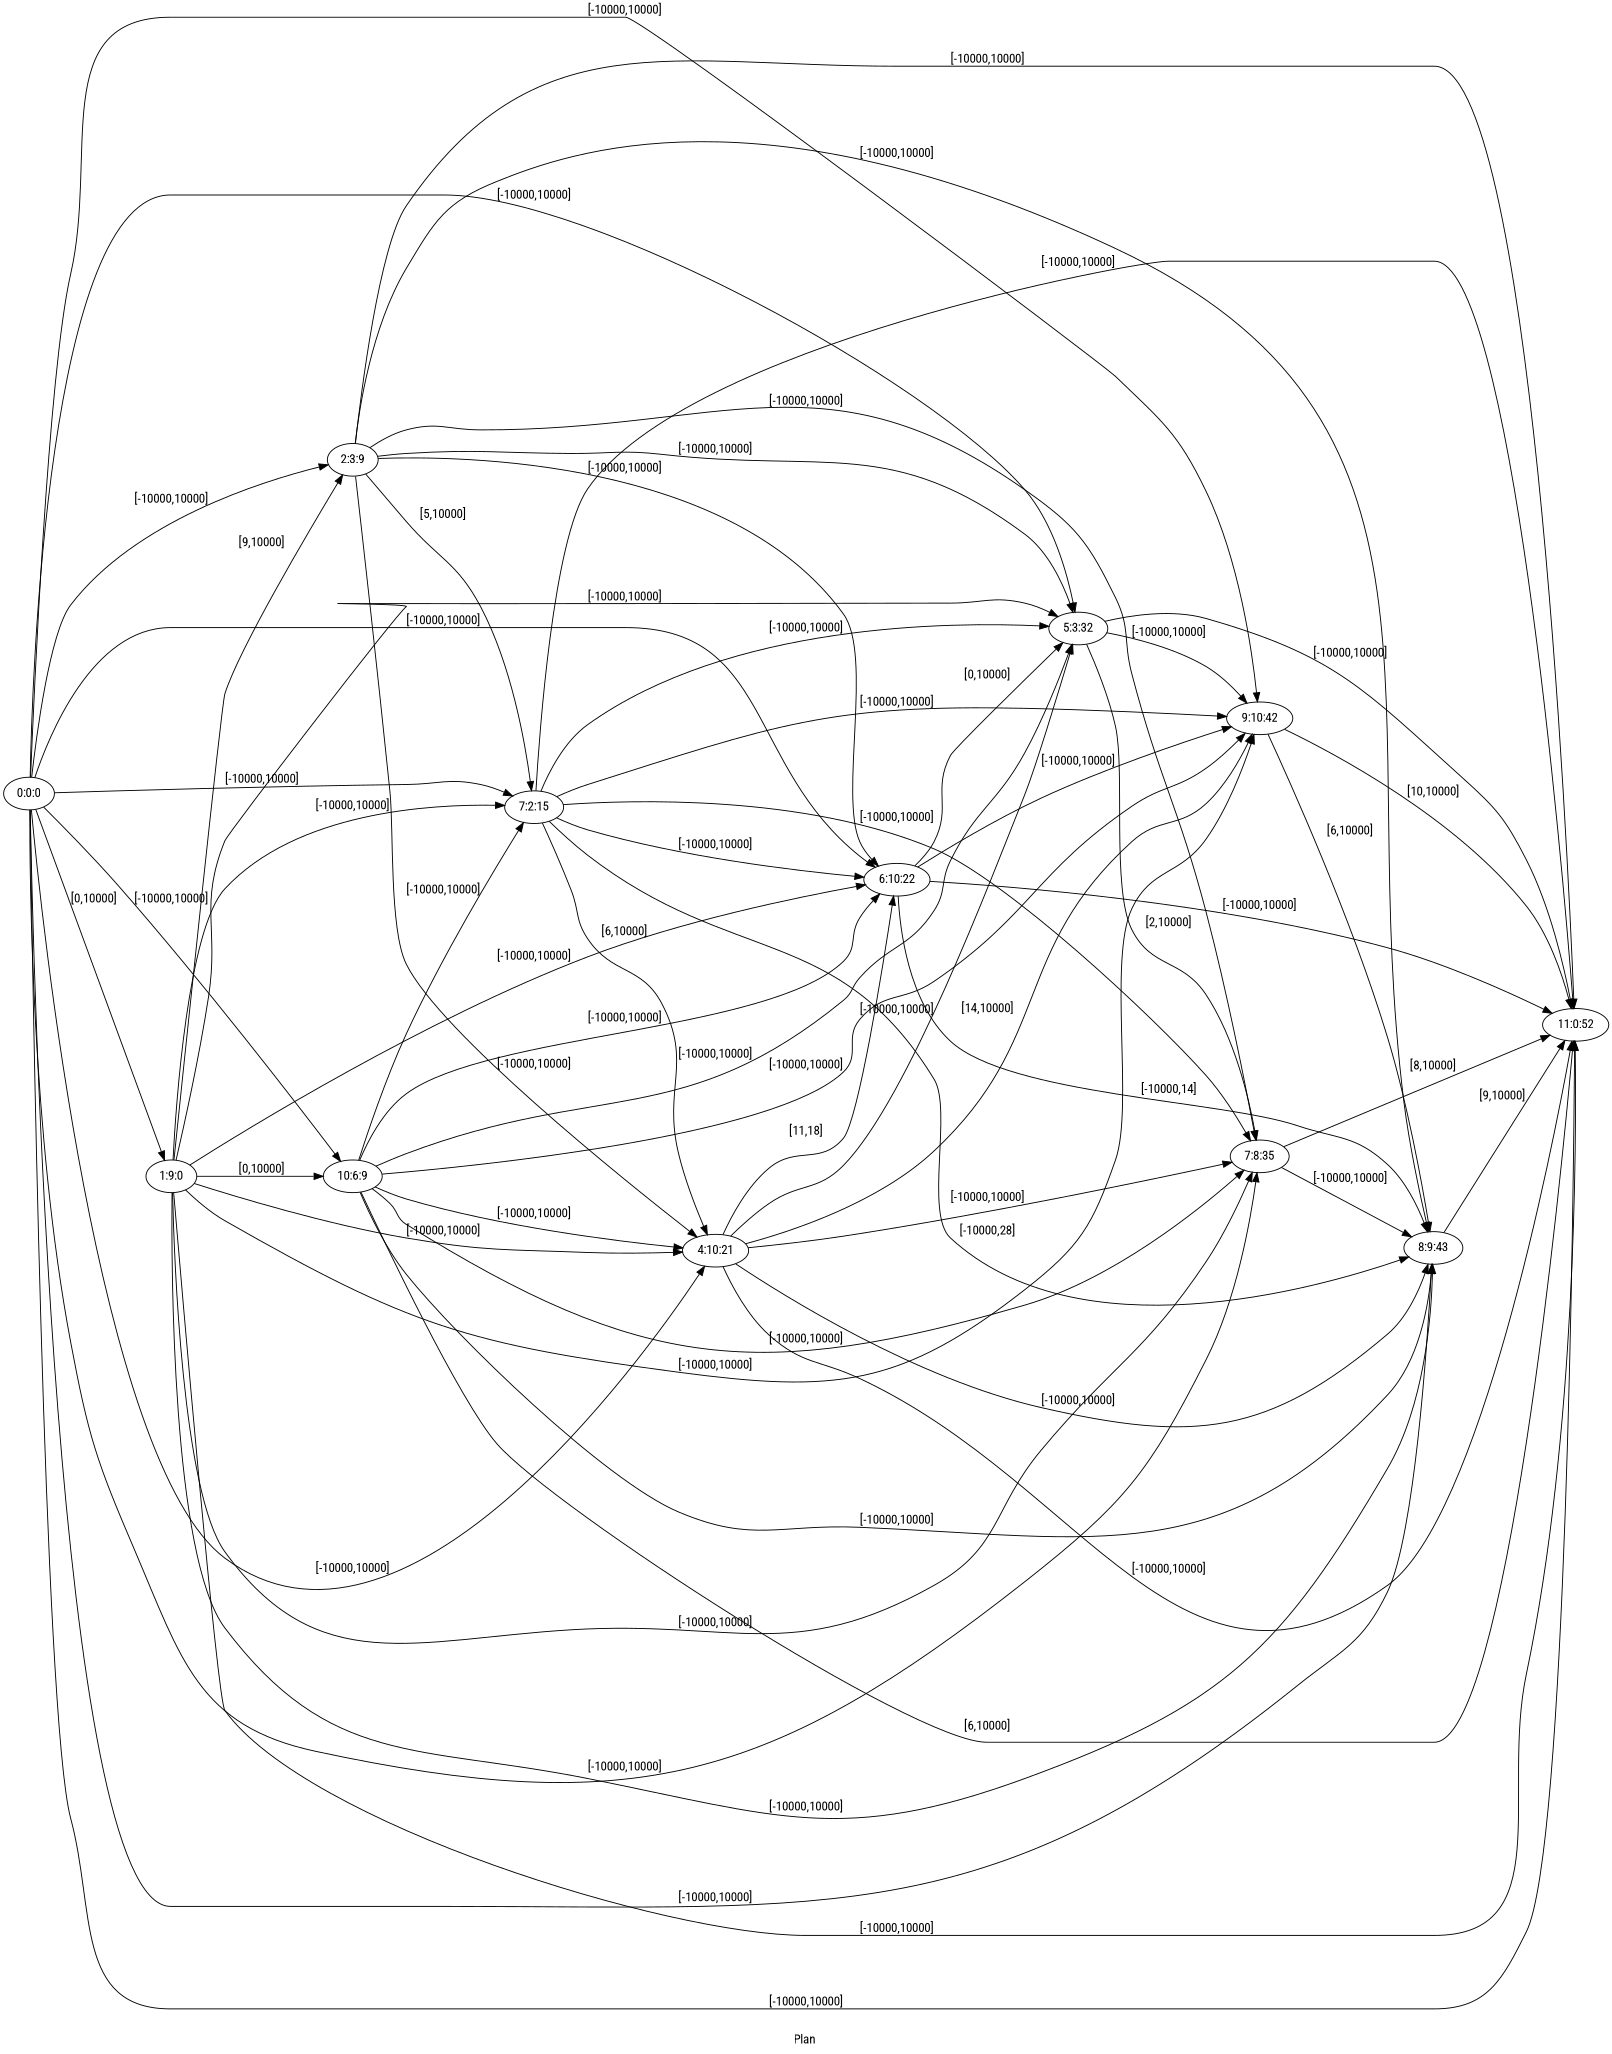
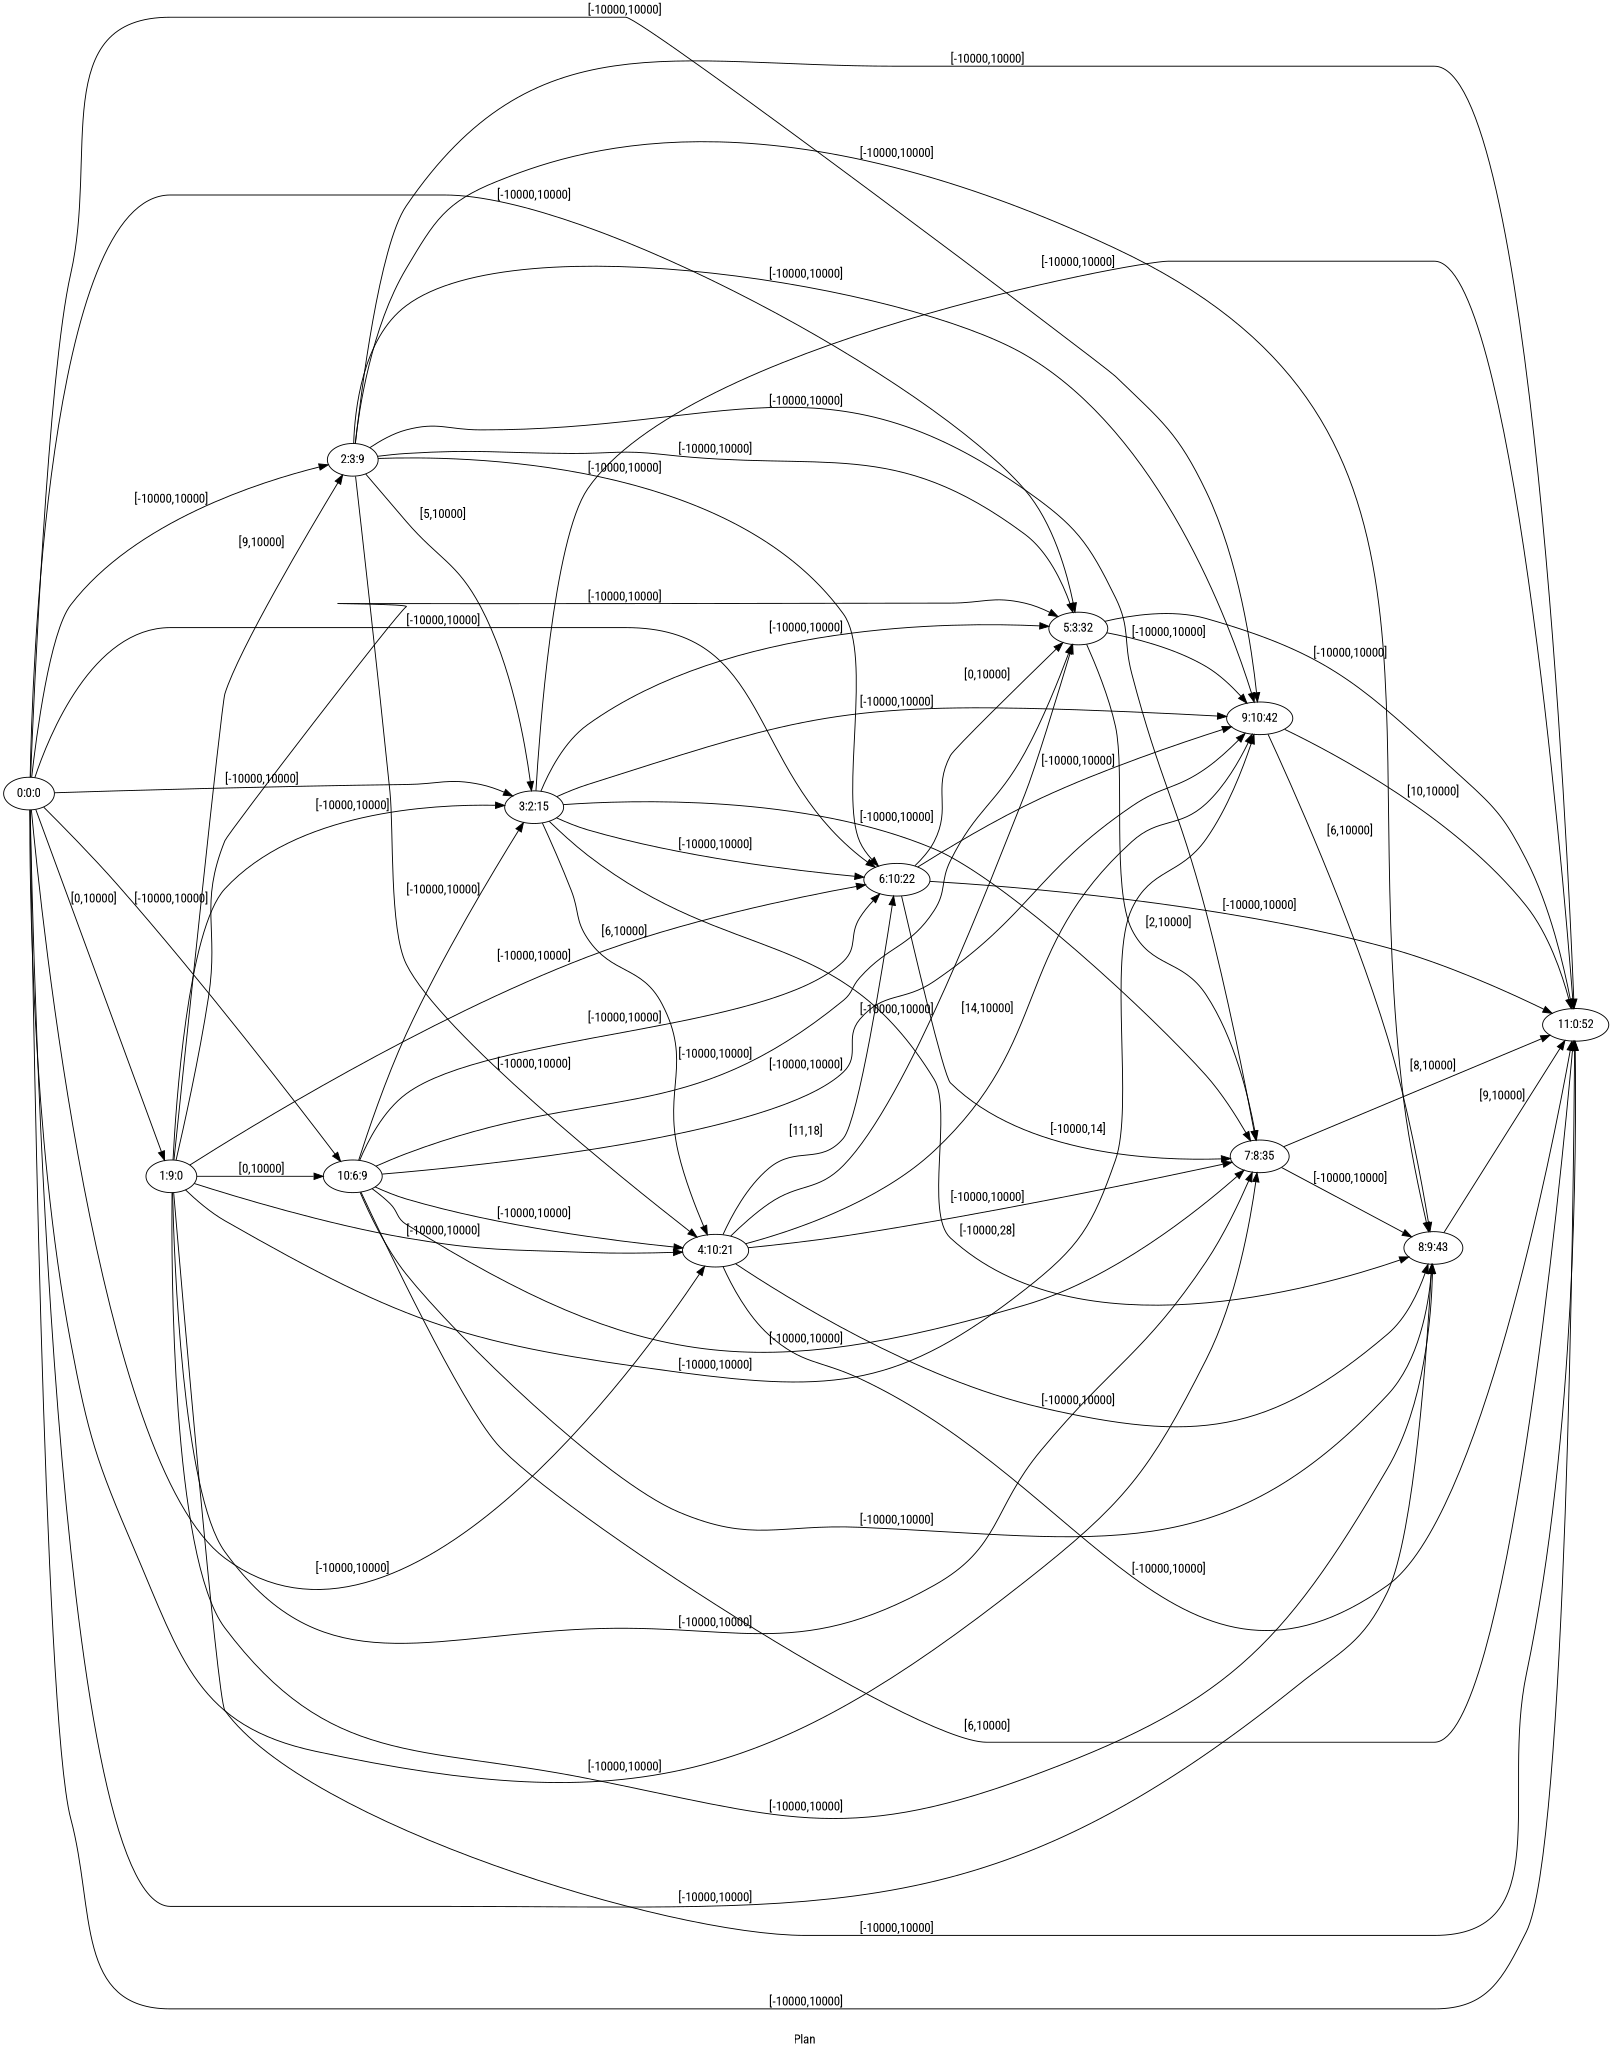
none -> (848, 296)
(534, 807) -> (534, 807)
(1109, 1093) -> (988, 1111)
